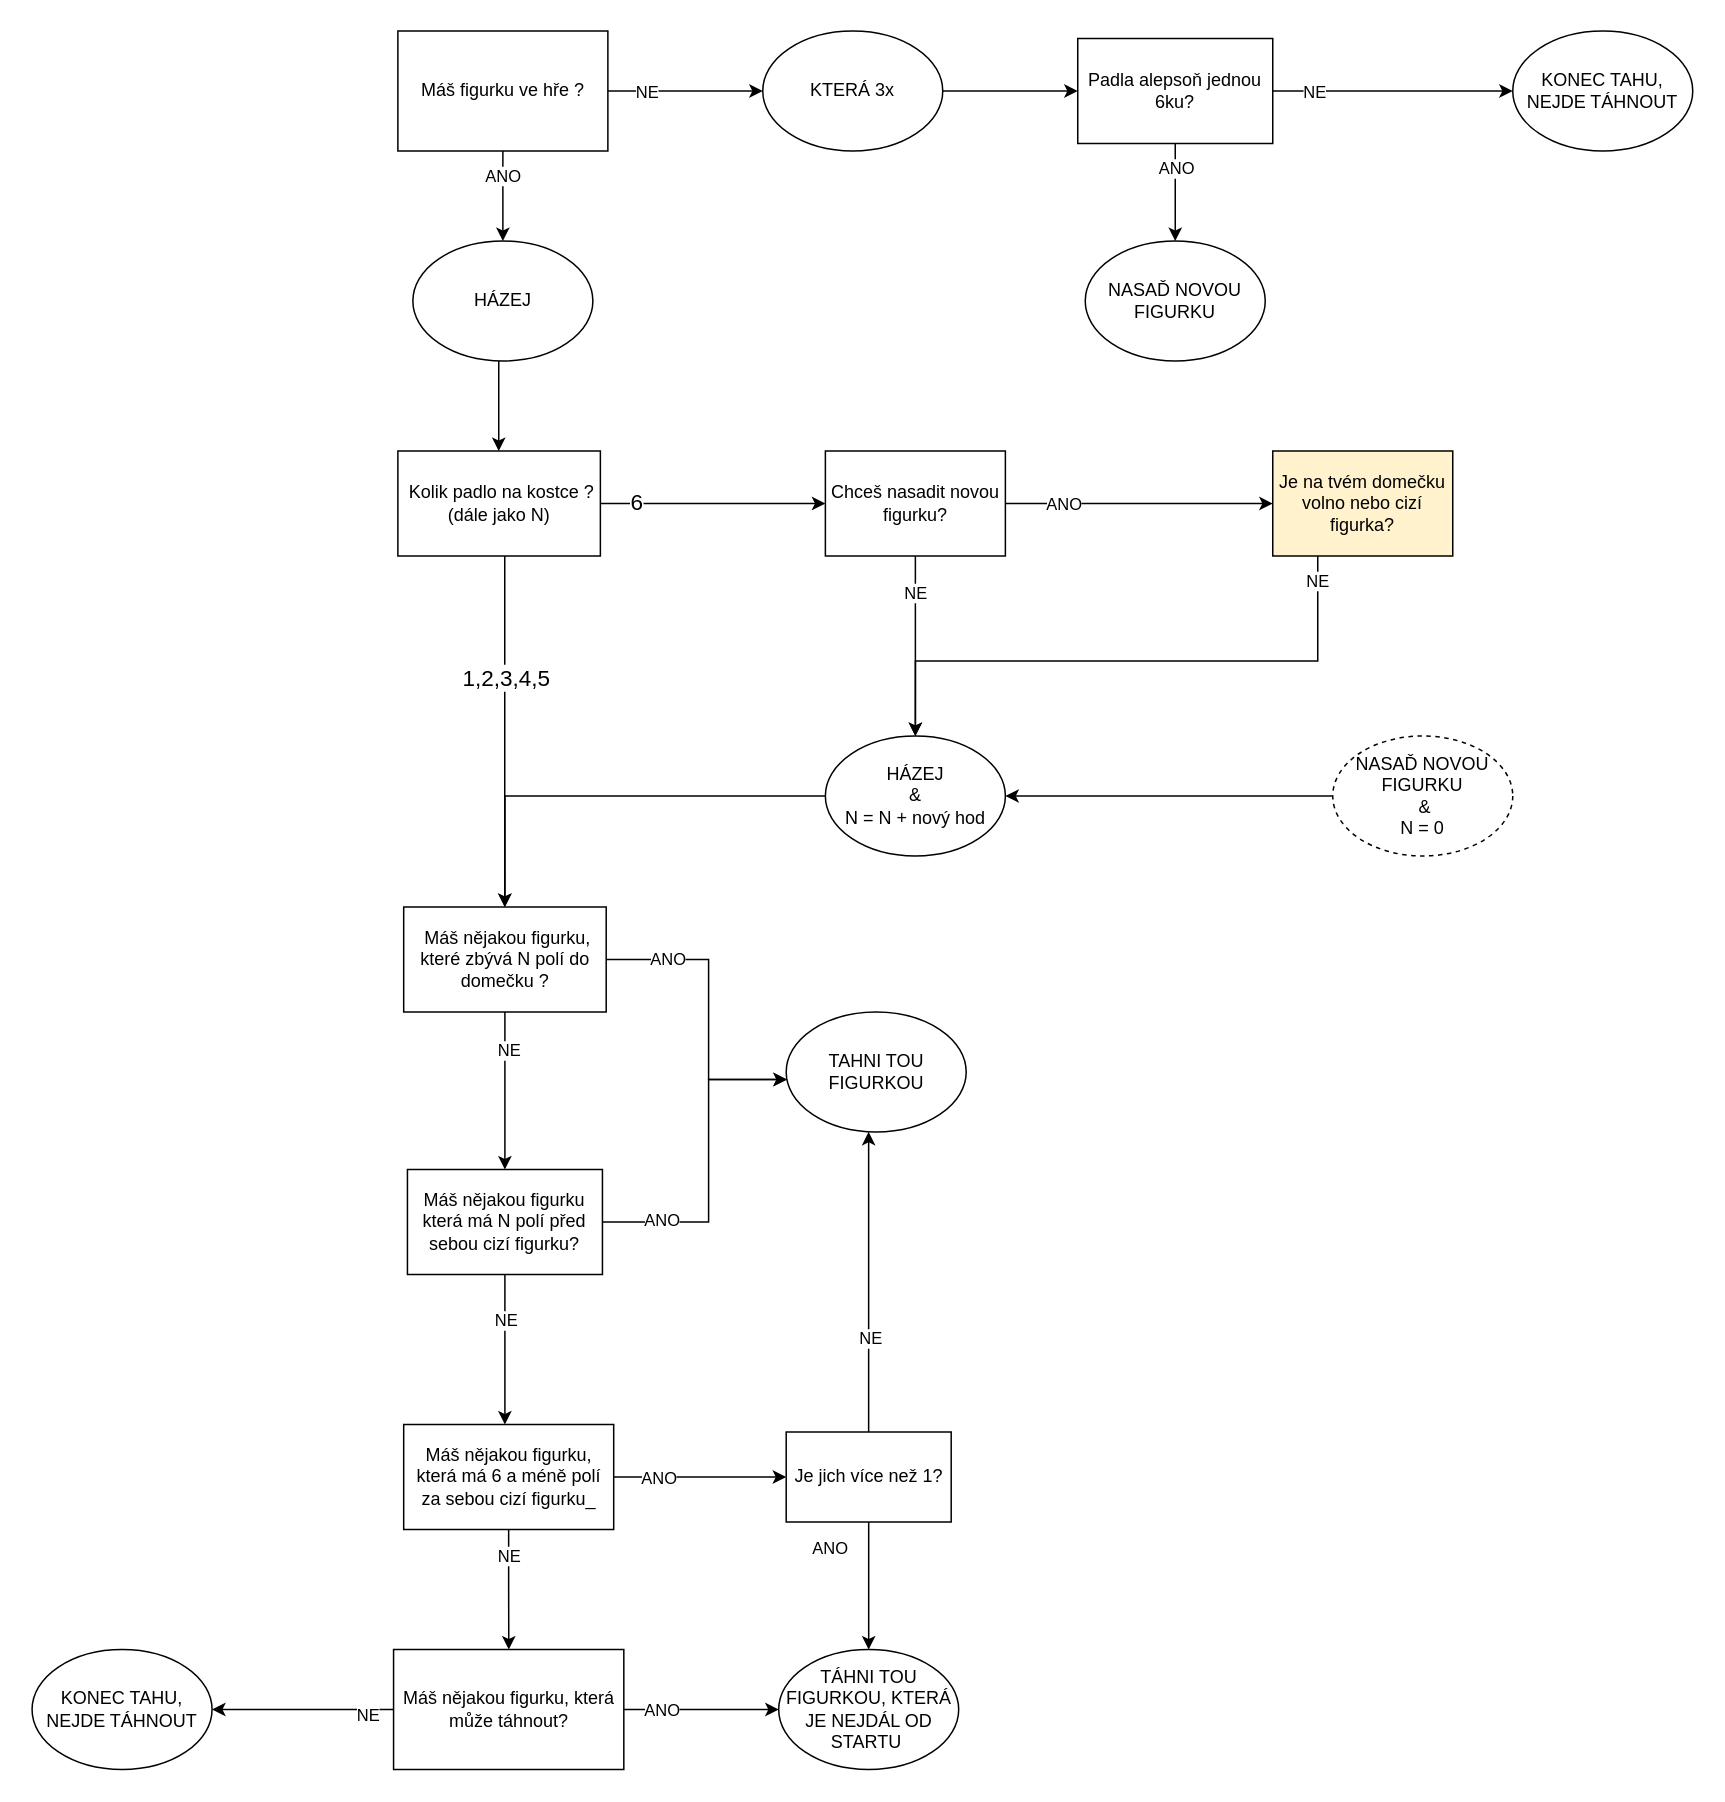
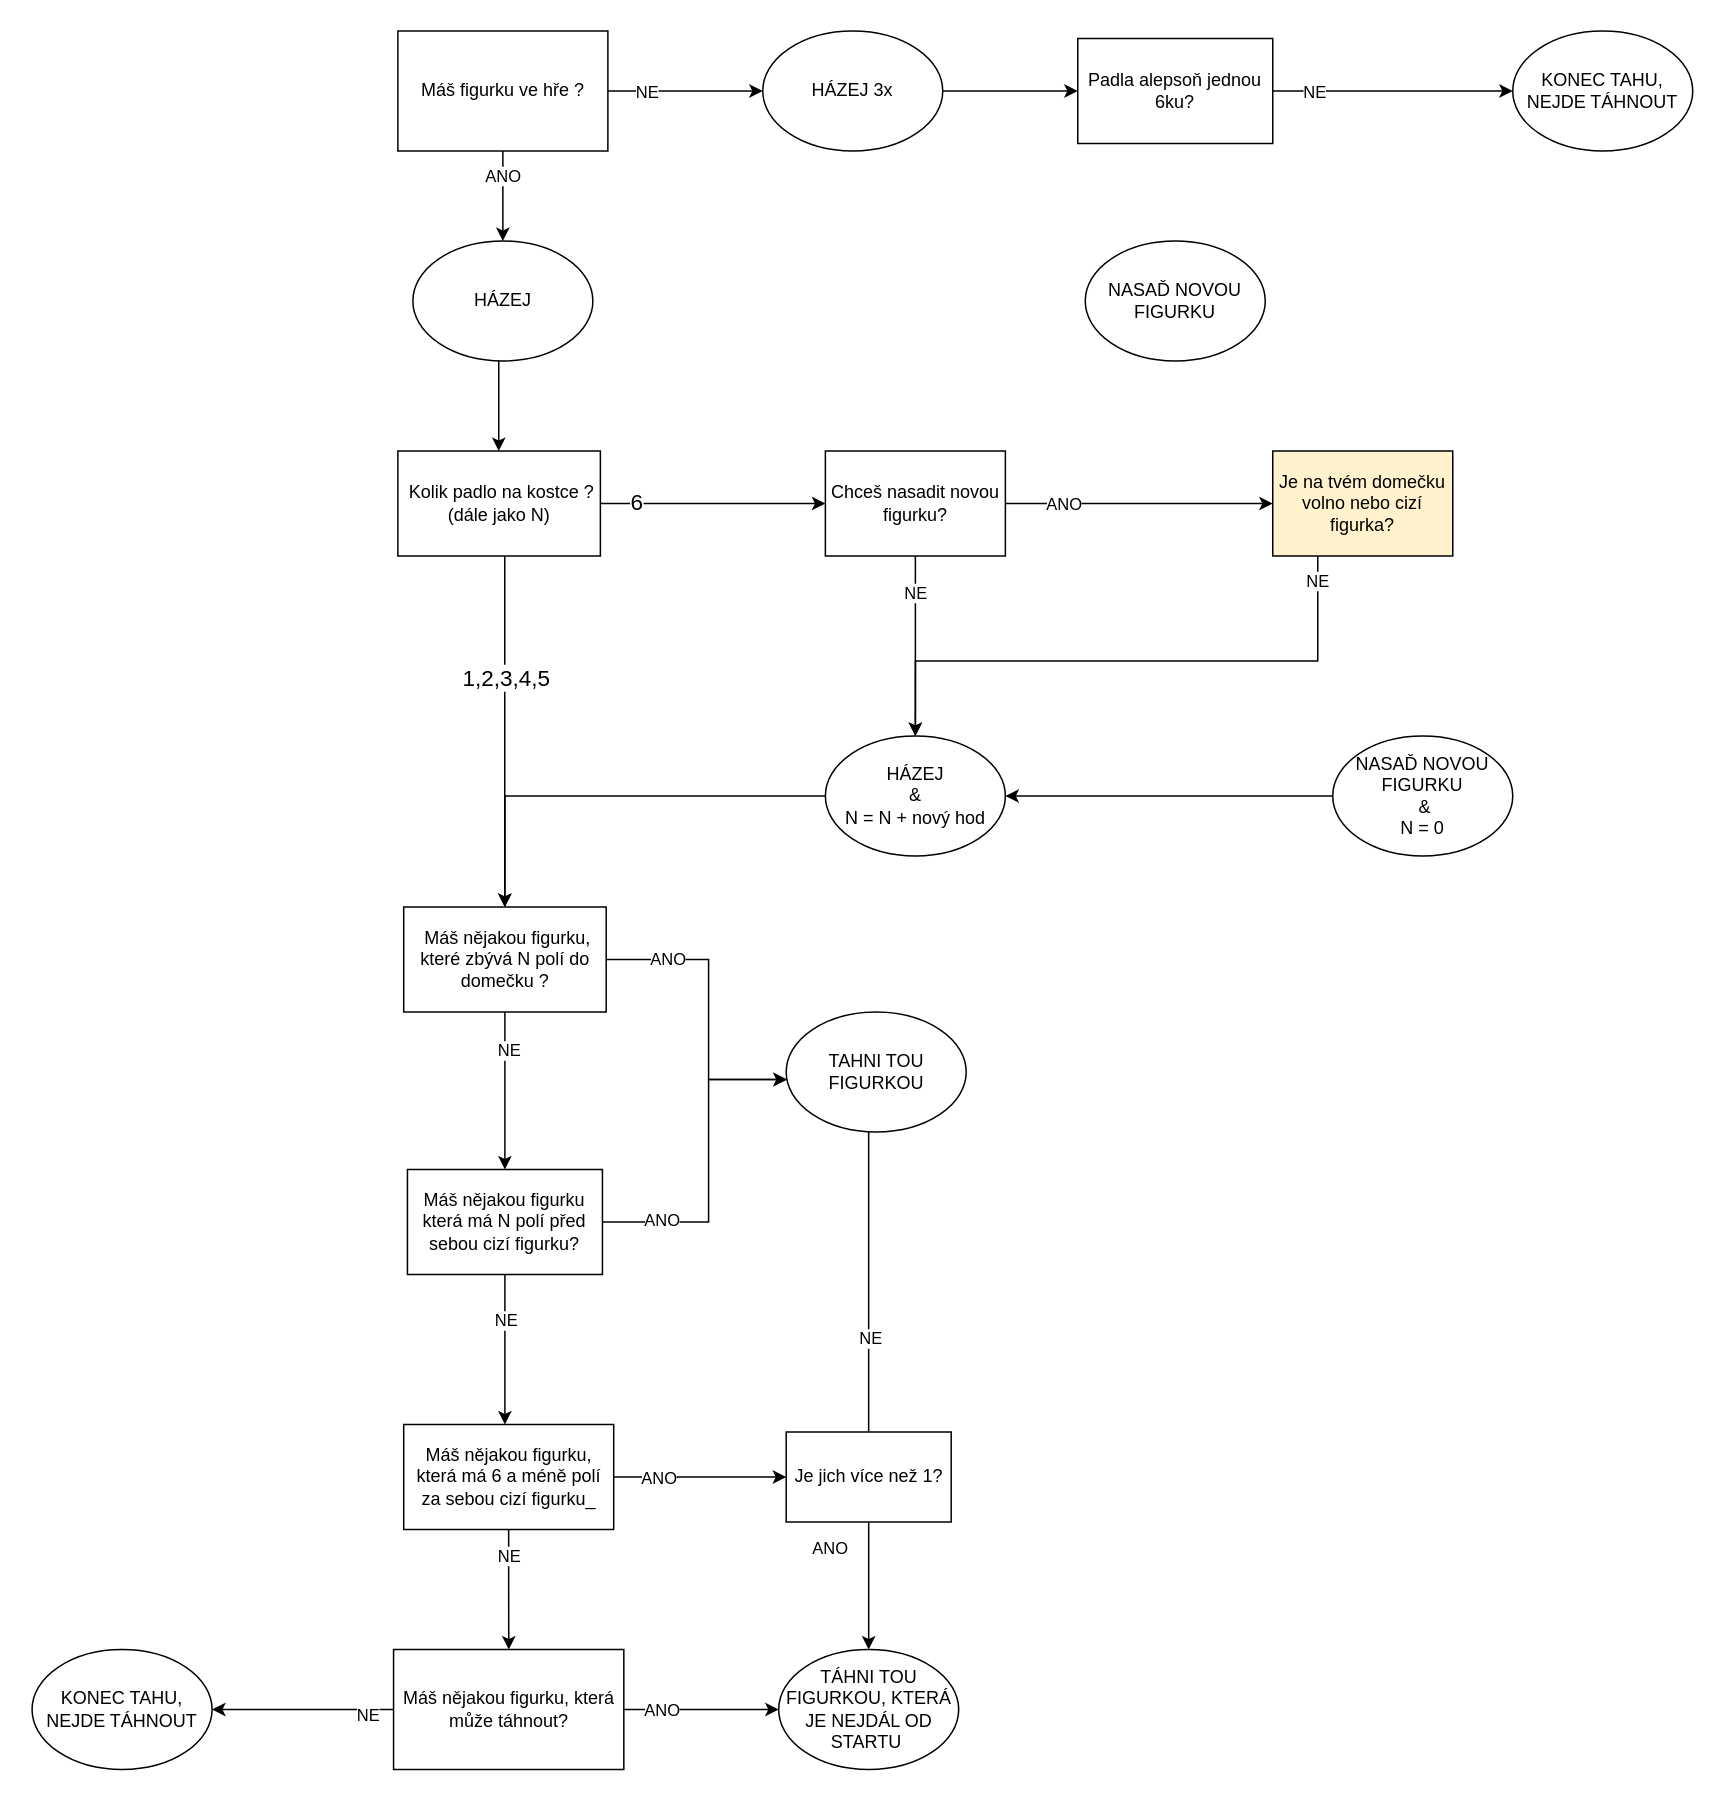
(853, 91) -> (853, 91)
(1175, 187) -> none
(1423, 796) -> (1423, 796)
(869, 1143) -> (869, 1139)
